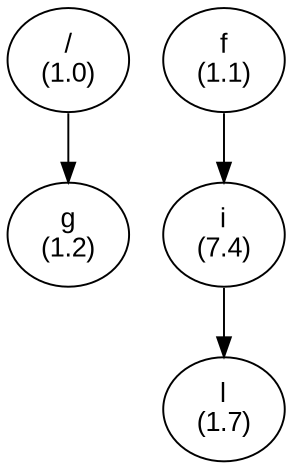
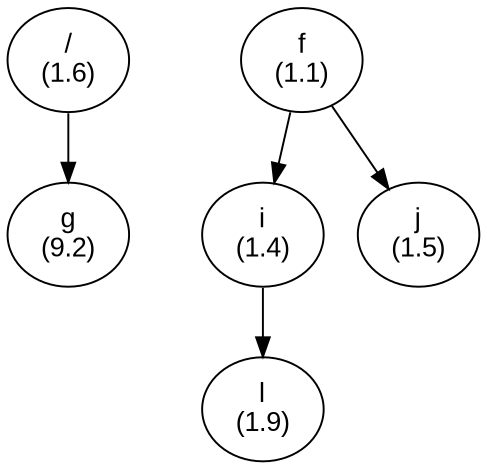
(68, 60) -> (68, 60)
(68, 235) -> (68, 235)
(224, 235) -> (263, 235)
none -> (419, 235)
(224, 409) -> (263, 409)
